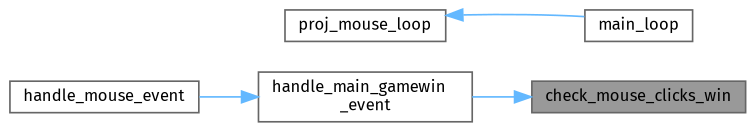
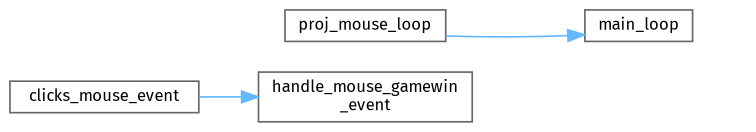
(524, 15) -> (507, 37)
(104, 97) -> (104, 97)
(365, 97) -> (365, 97)
(639, 97) -> none
